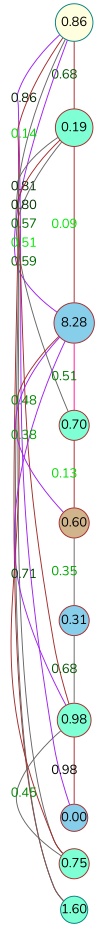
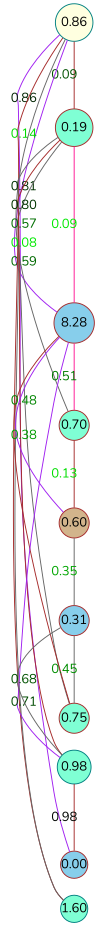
(64, 75) -> (64, 75)
(74, 224) -> (74, 224)
(24, 243) -> (24, 243)
(74, 720) -> (74, 767)
(17, 795) -> (74, 669)
